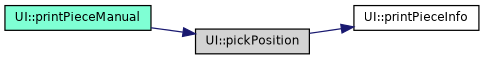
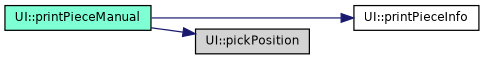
(326, 31) -> (246, 18)
